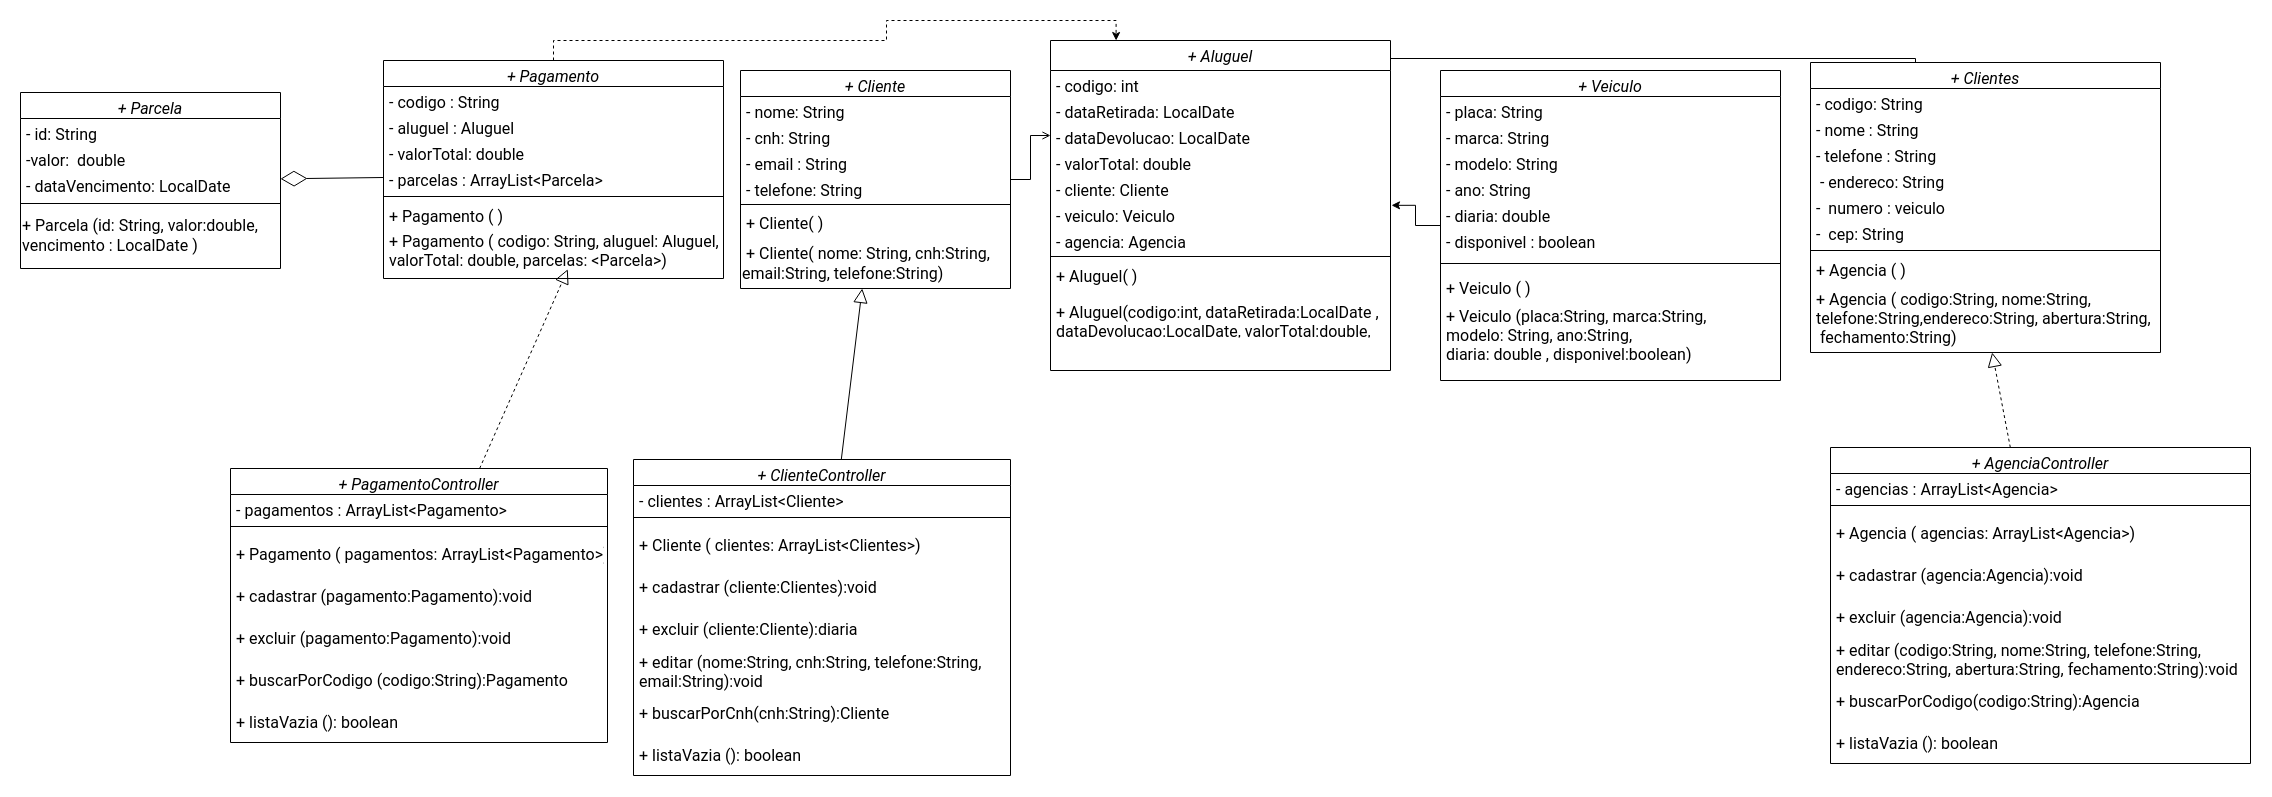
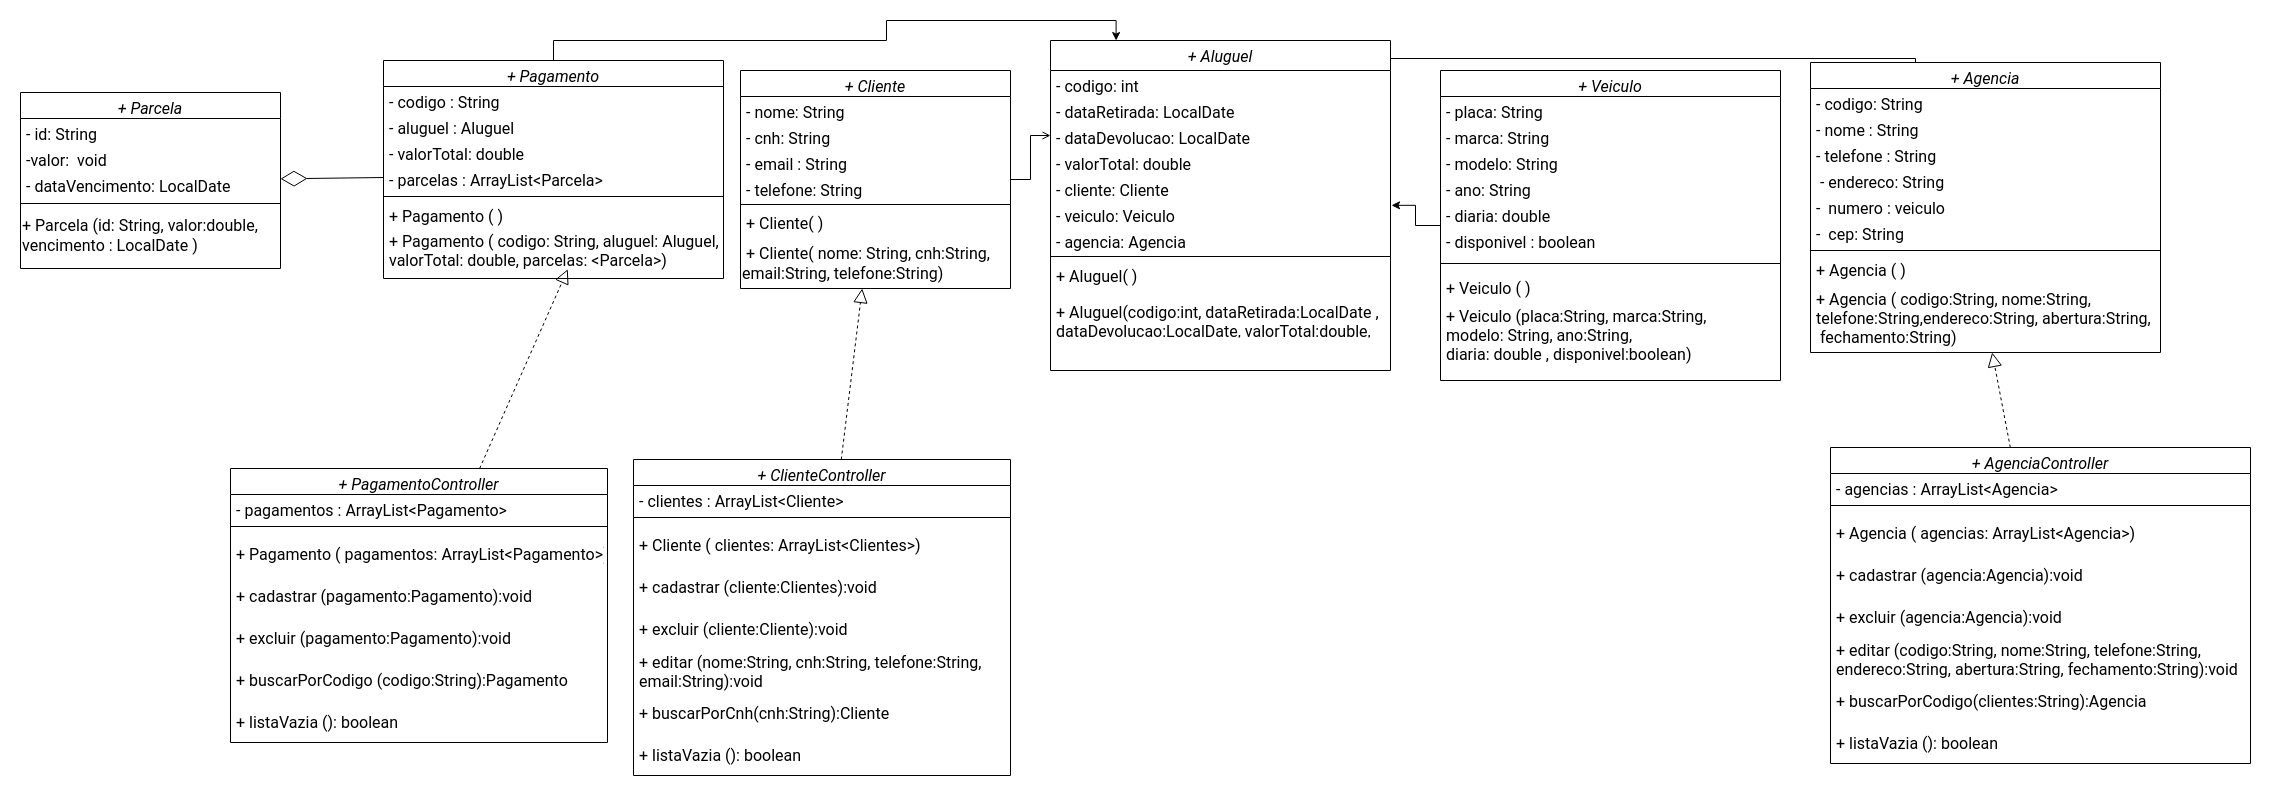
(841, 41) -> (841, 41)
(1985, 79) -> (1985, 79)
(85, 161) -> (76, 161)
(851, 380) -> (851, 380)
(768, 630) -> (762, 630)
(2001, 702) -> (2008, 702)
